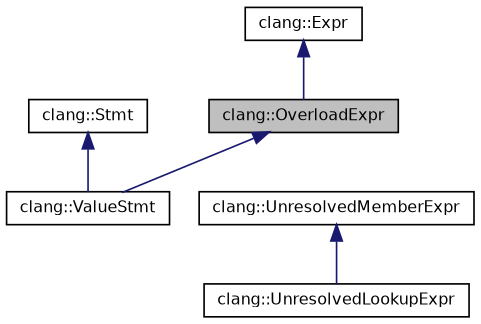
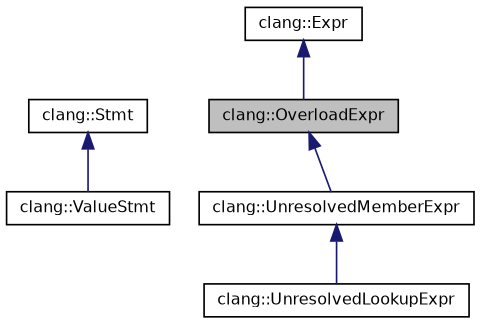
(188, 165) -> (323, 170)
